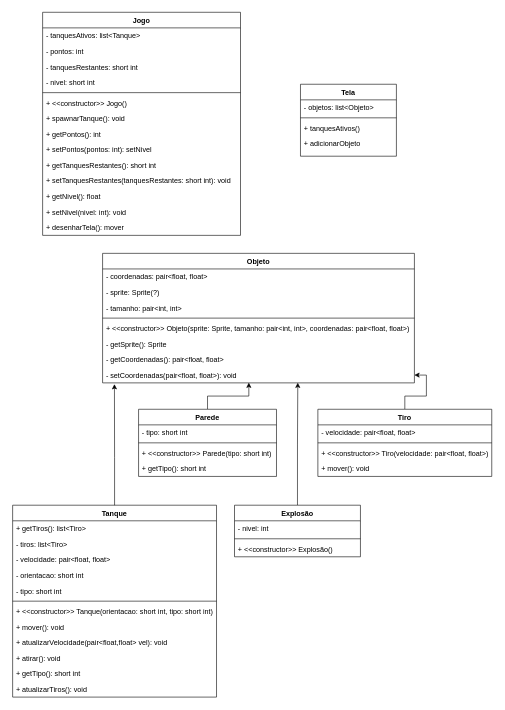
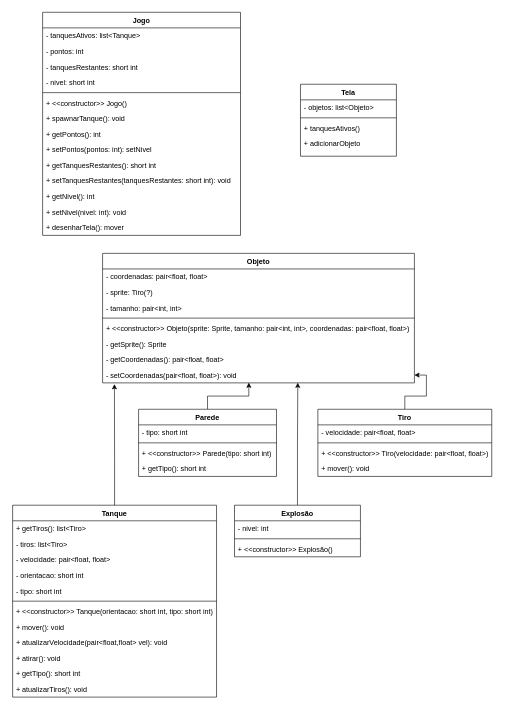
(78, 197) -> (74, 197)
(139, 293) -> (135, 293)
